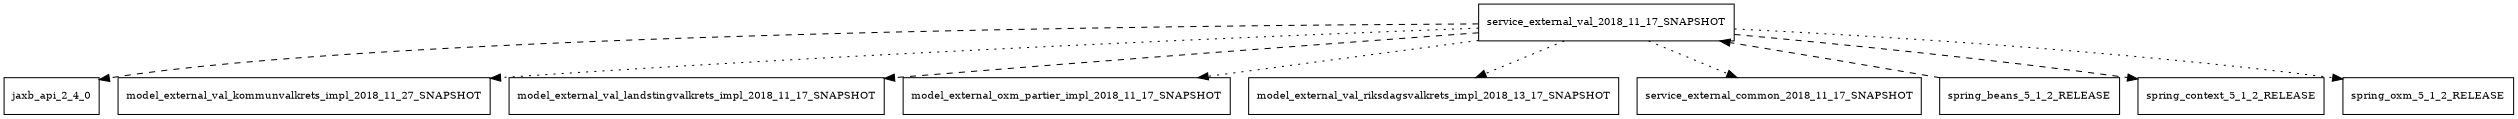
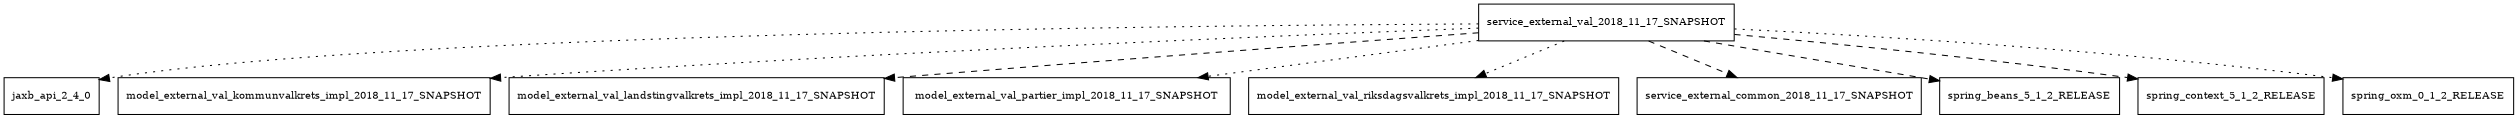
(793, 35) -> (793, 35)
(1688, 57) -> (1688, 57)
(1835, 60) -> (1817, 60)
(304, 96) -> (304, 96)
(1067, 96) -> (1067, 96)
(1434, 96) -> (1434, 96)
(2428, 96) -> (2428, 96)
